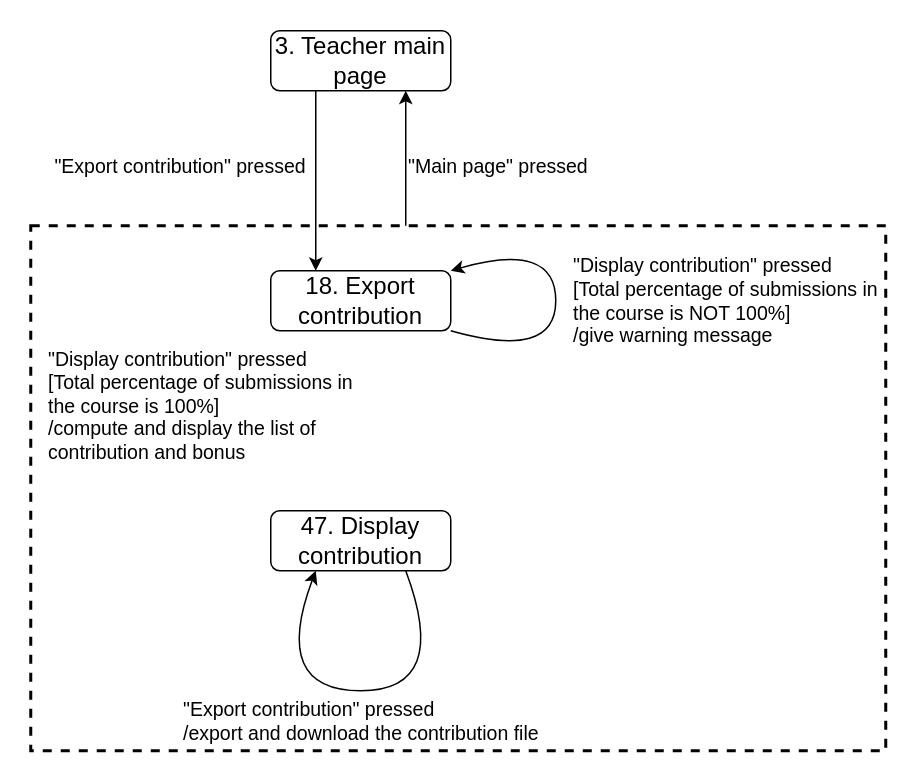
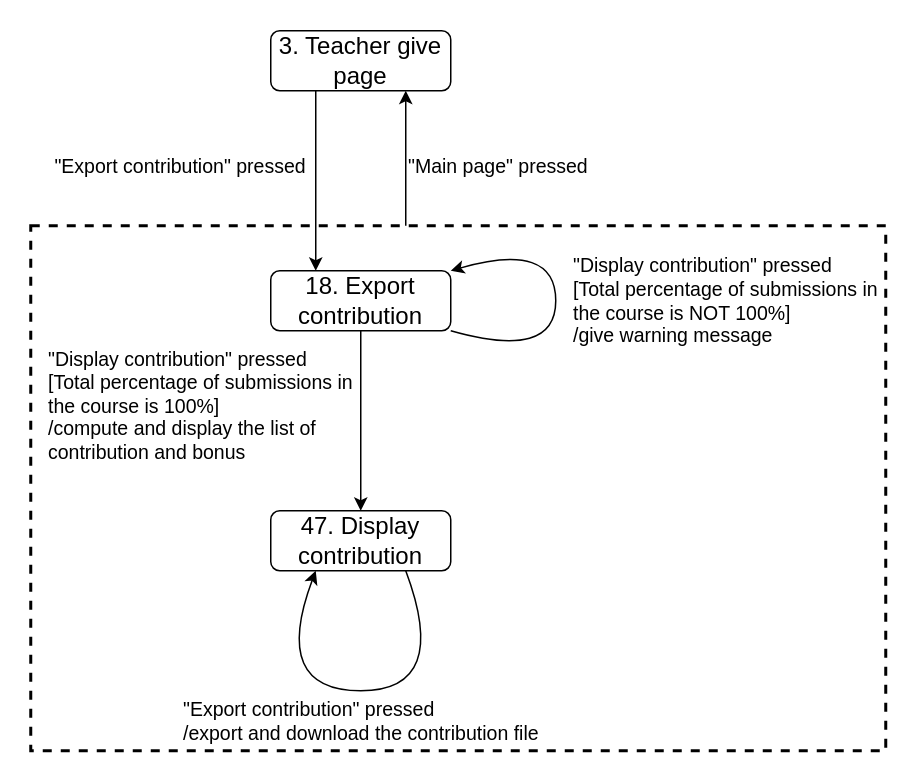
(361, 61) -> (361, 61)
none -> (361, 416)
